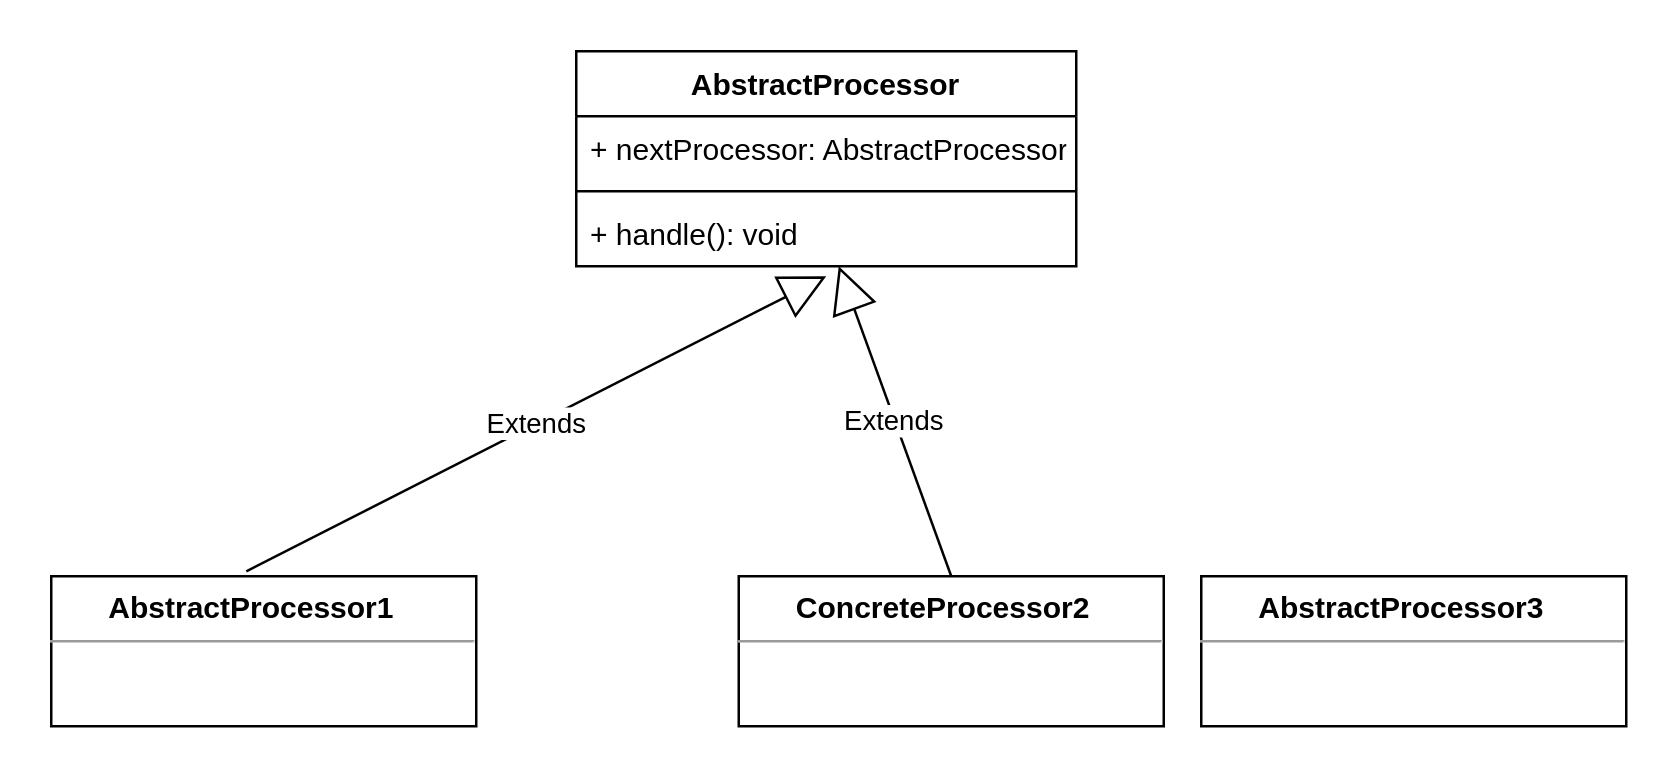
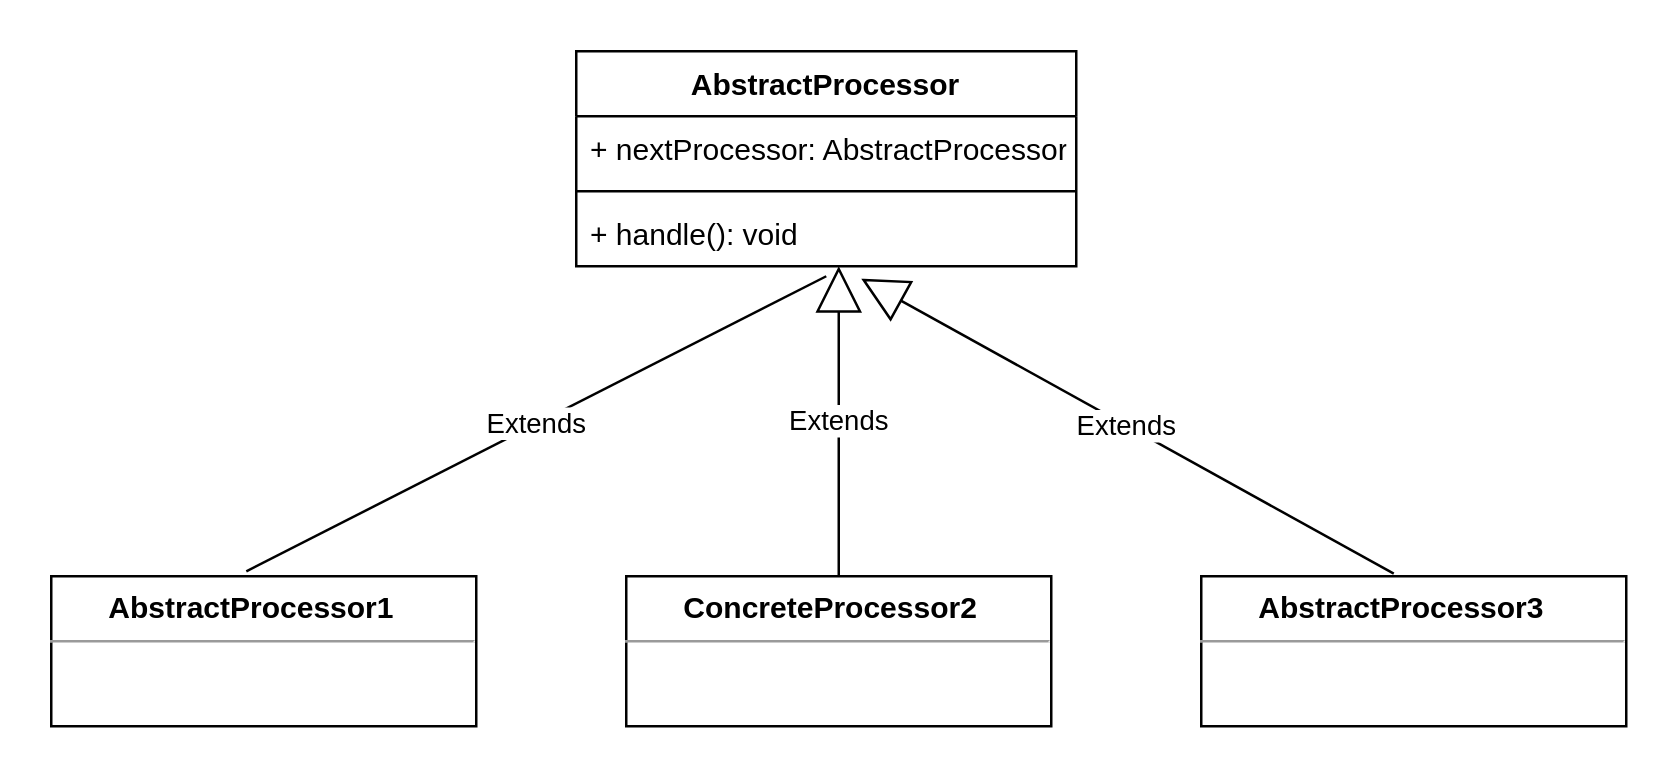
(784, 298) -> (804, 288)
none -> (1274, 507)
(951, 651) -> (839, 651)
